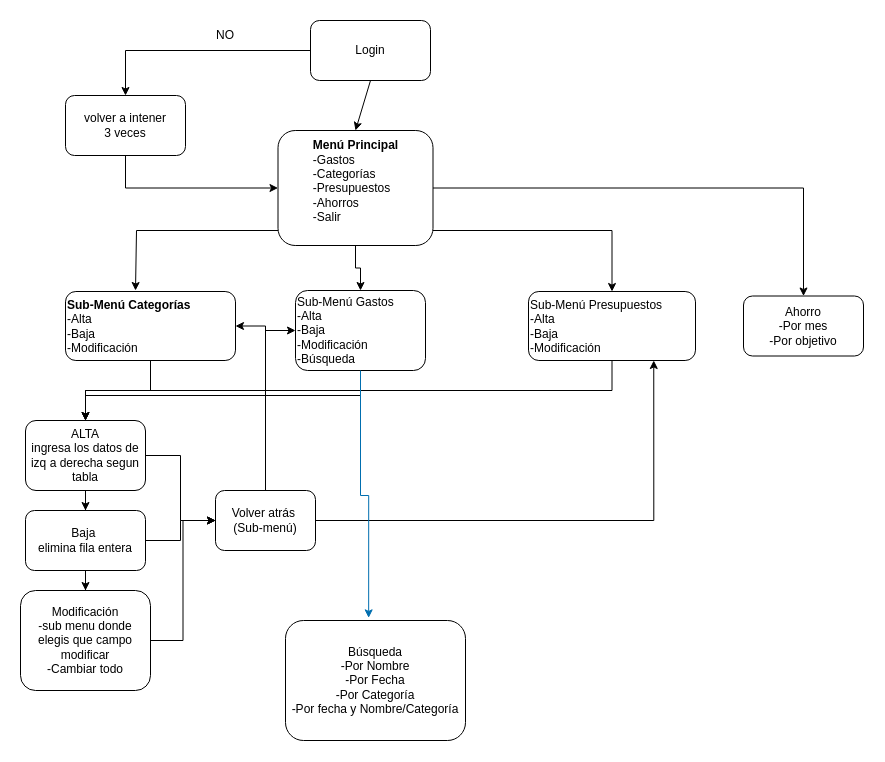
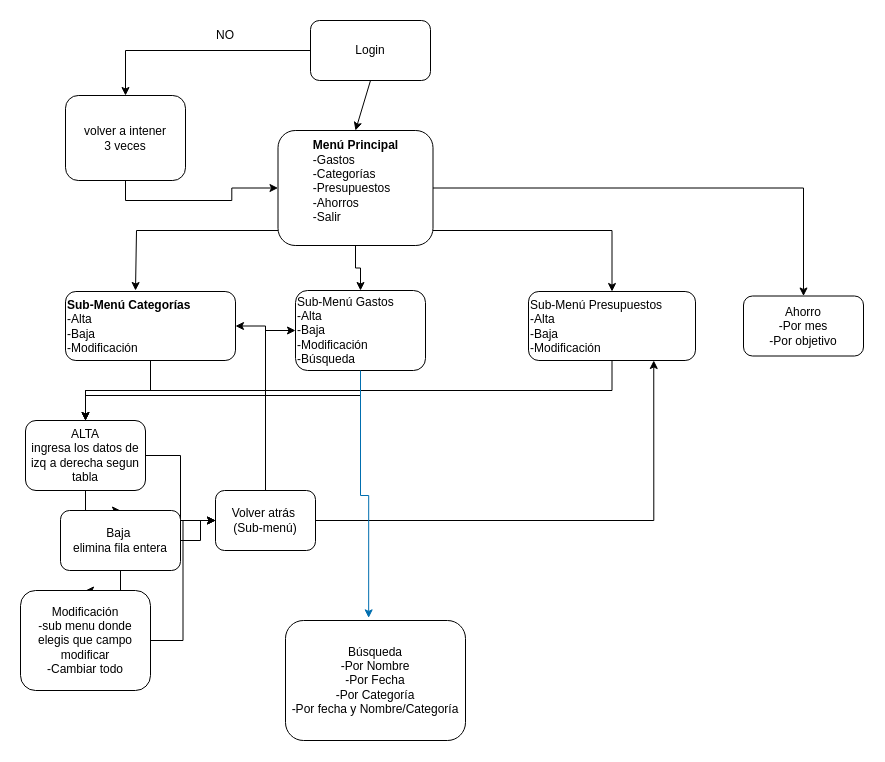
(126, 126) -> (126, 138)
(86, 541) -> (121, 541)
